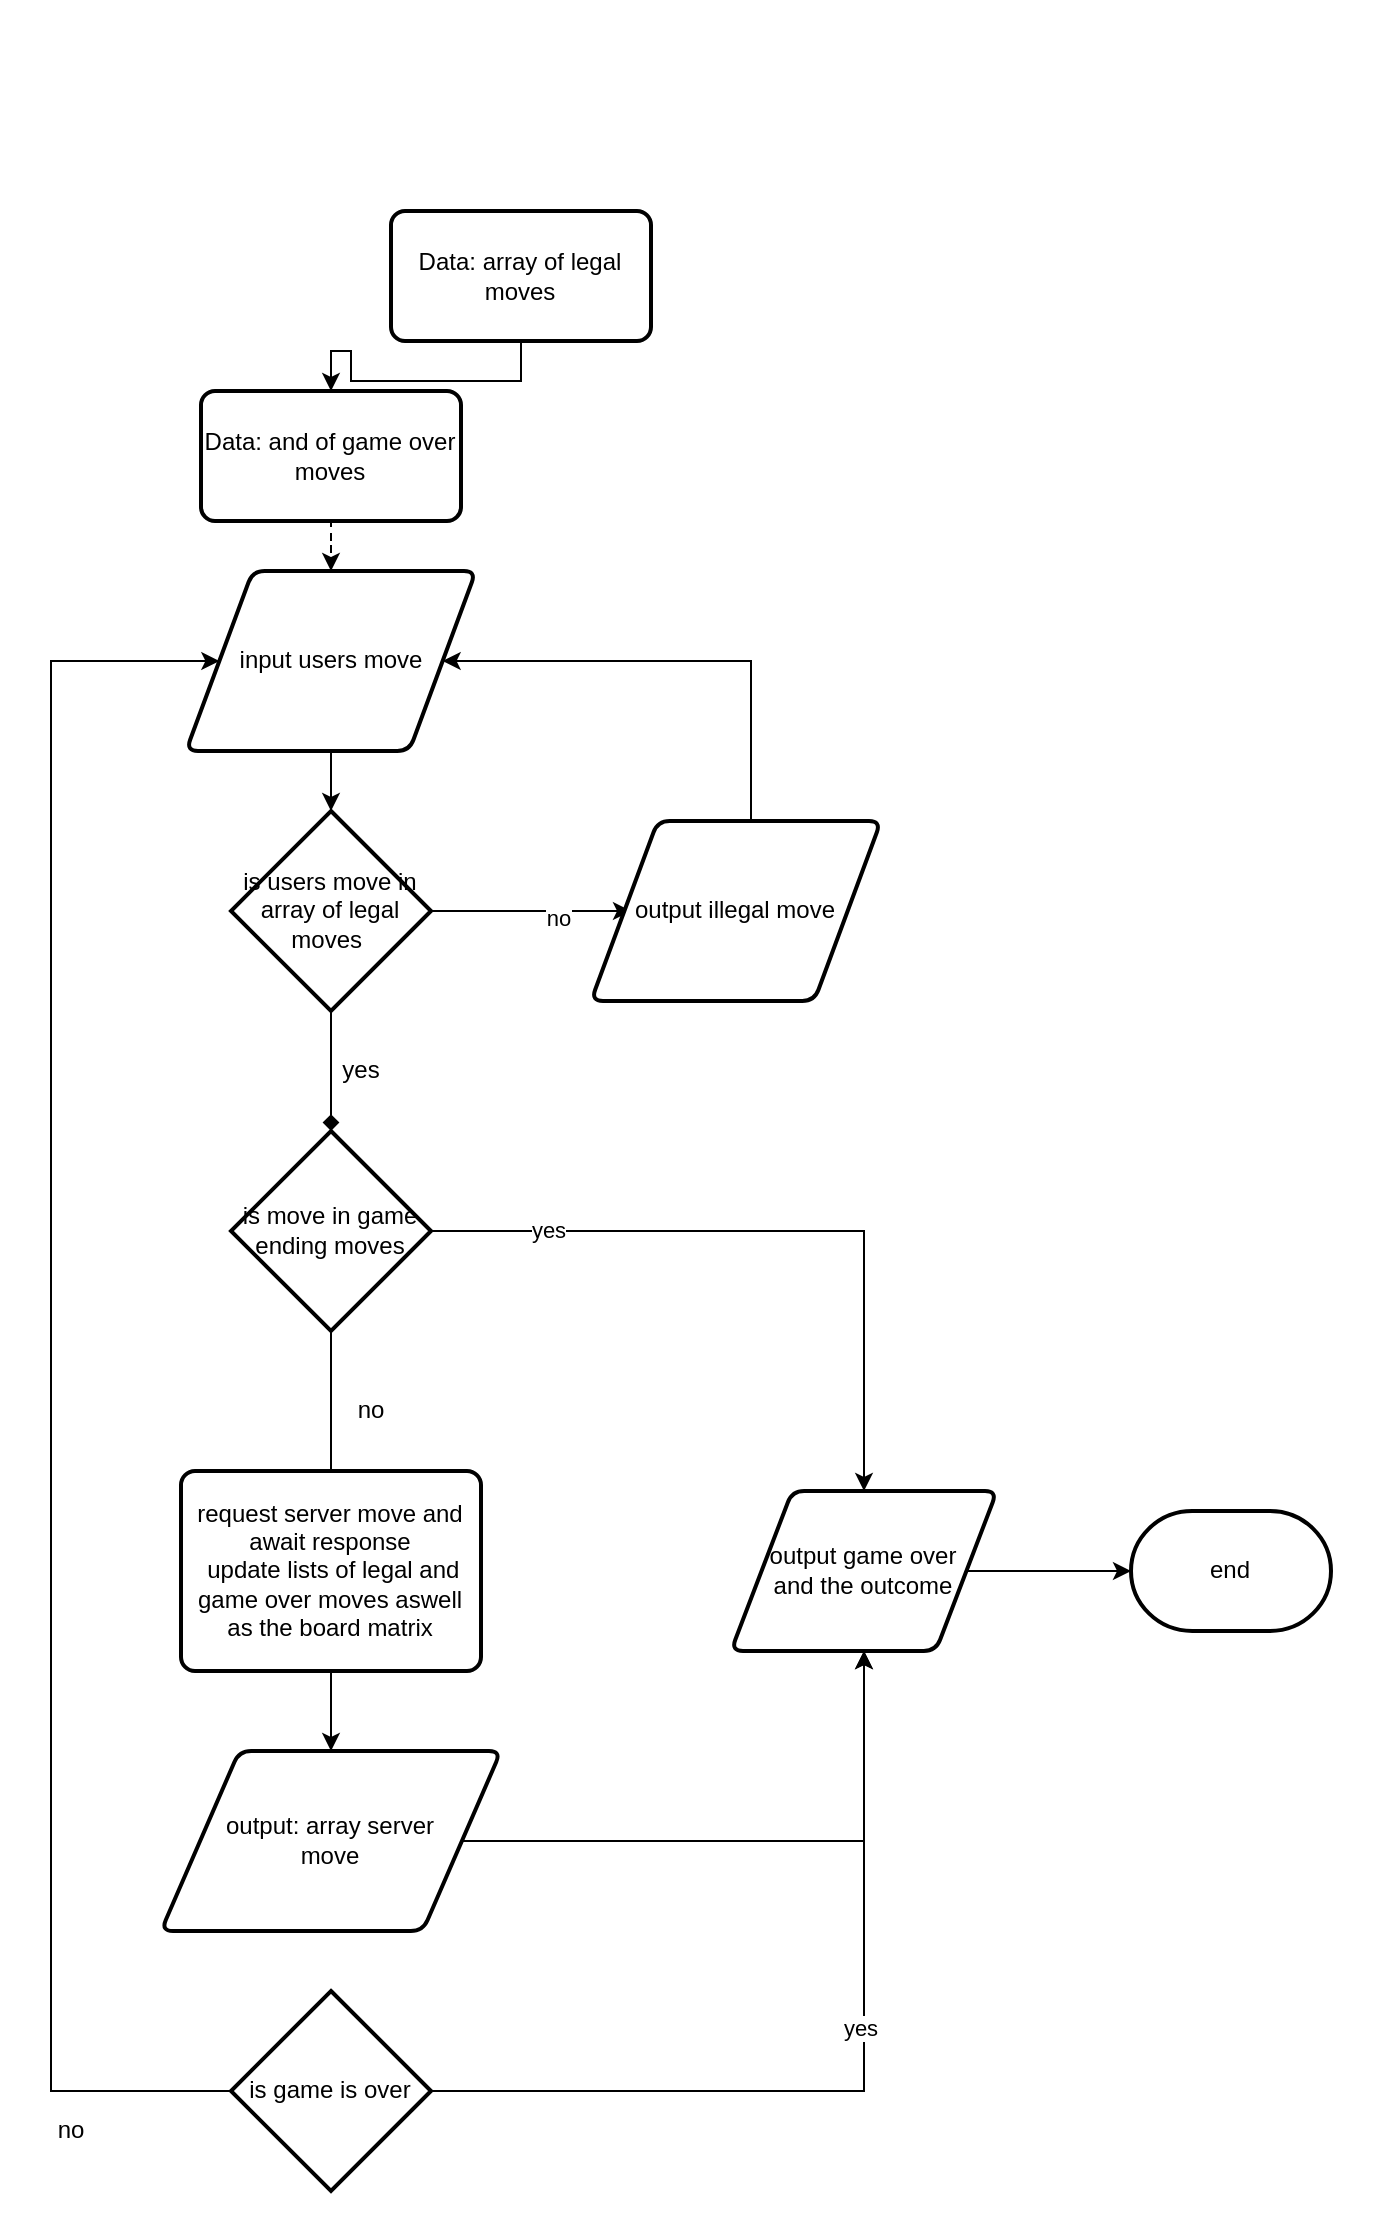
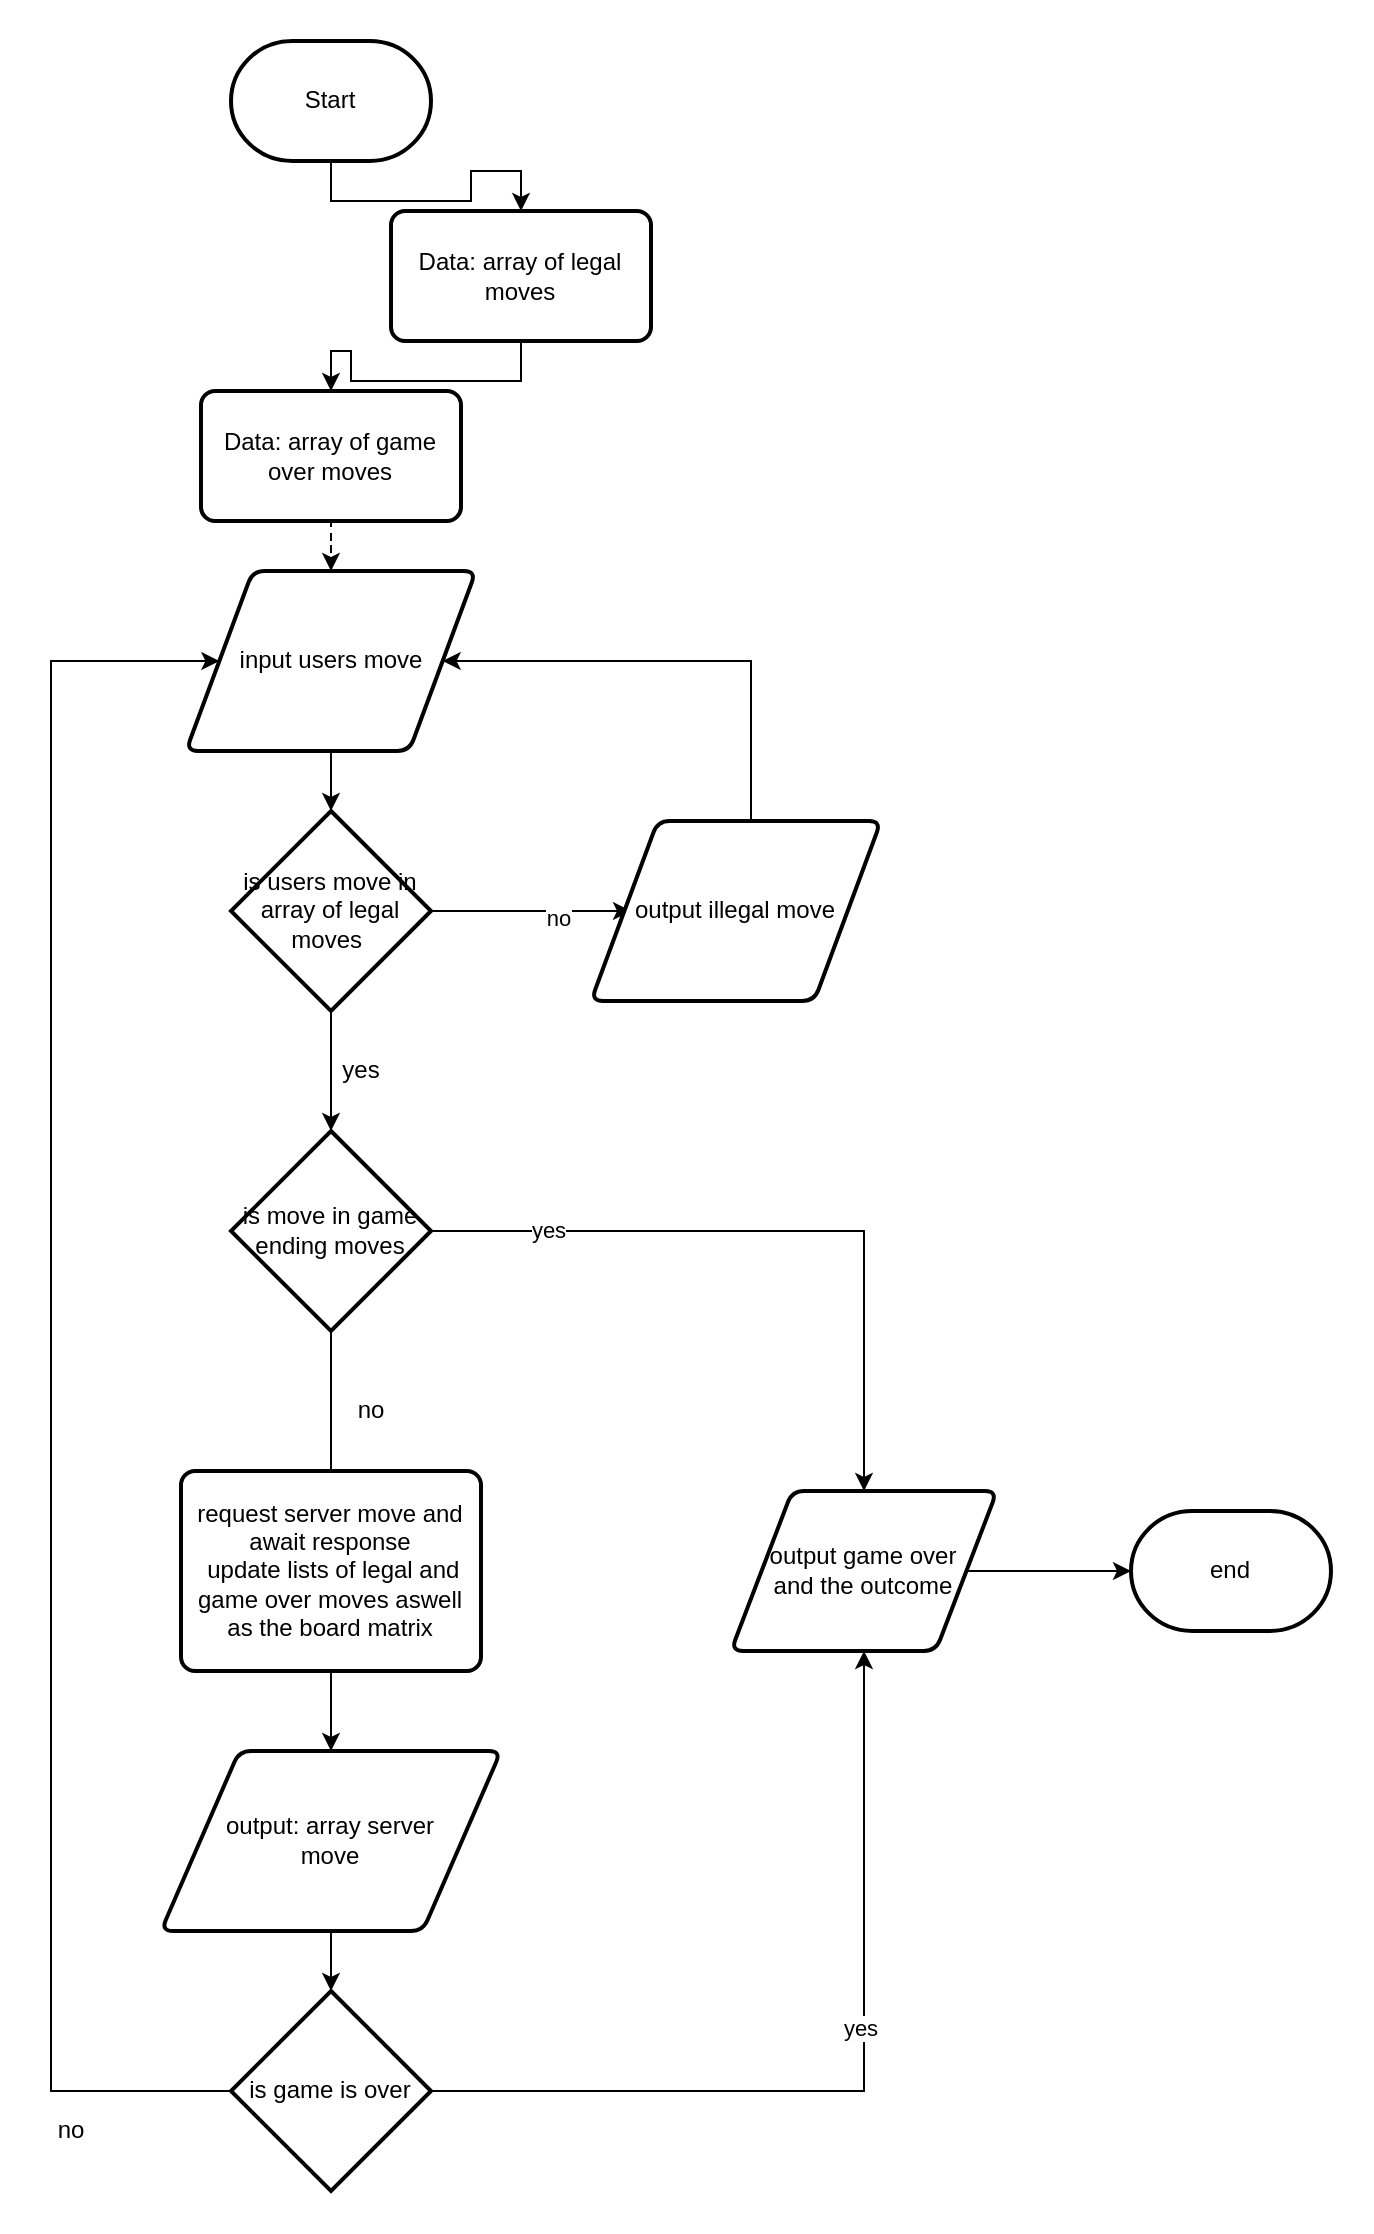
none -> (331, 101)
none -> (434, 201)
(331, 457) -> (331, 457)
(331, 1115) -> (331, 1116)
(661, 1841) -> (331, 1968)
